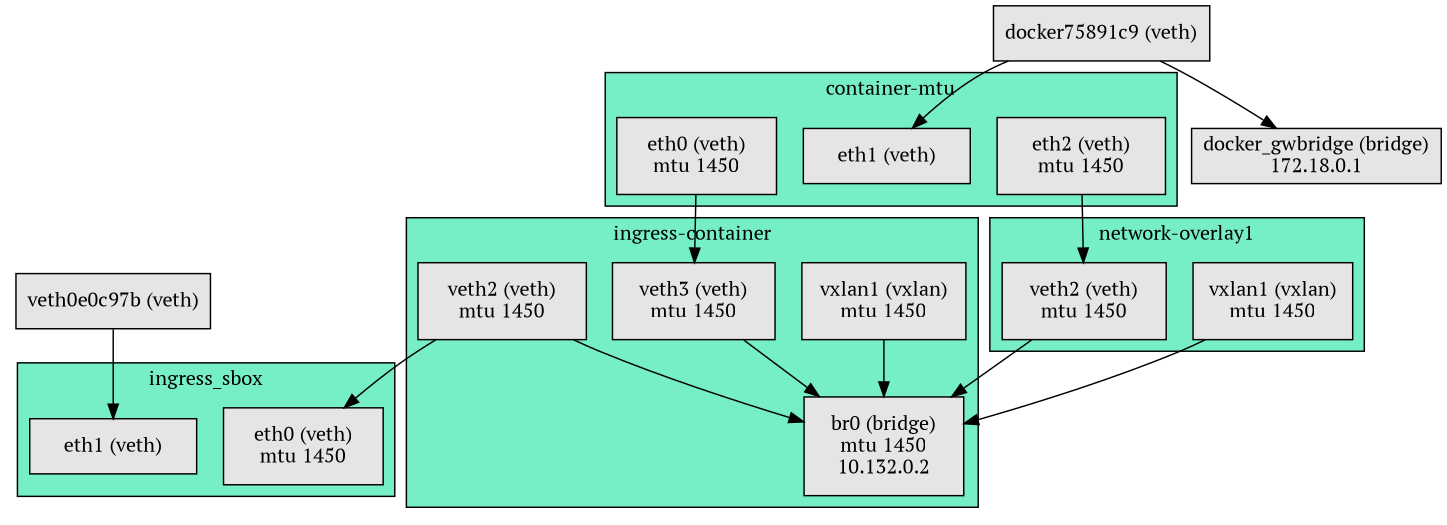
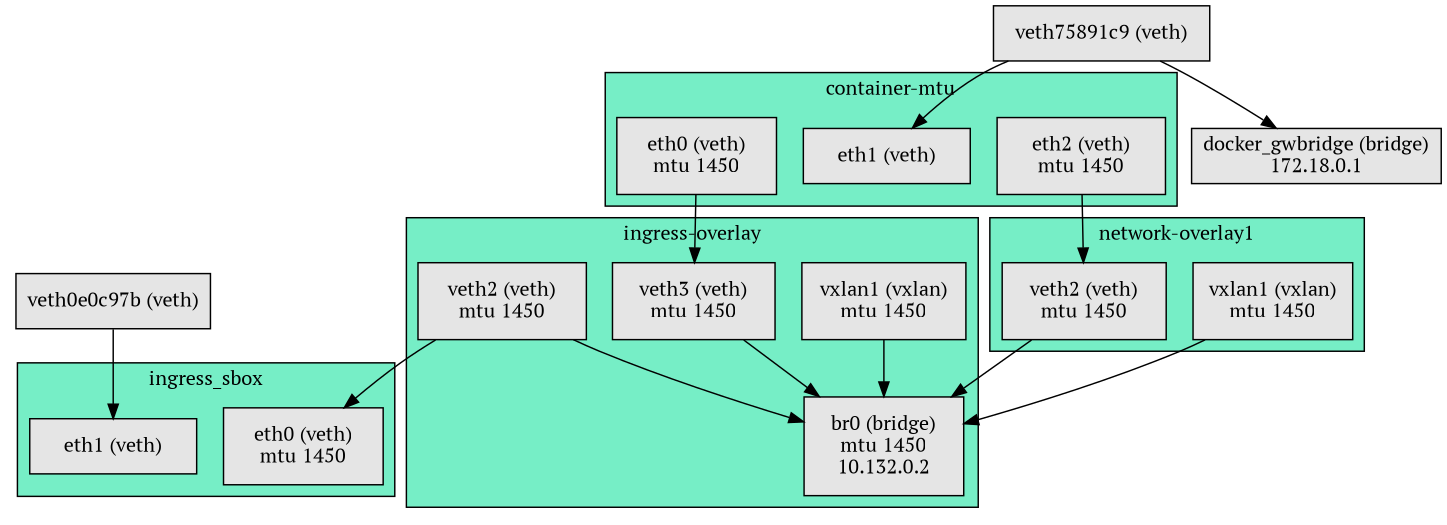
(1102, 33) -> (1102, 33)
(692, 234) -> (692, 234)
